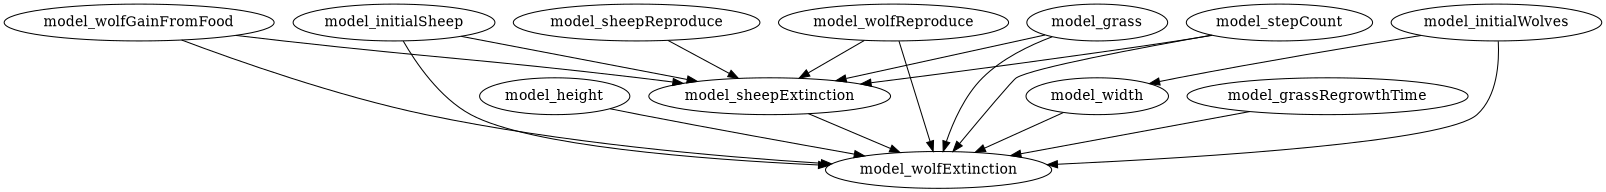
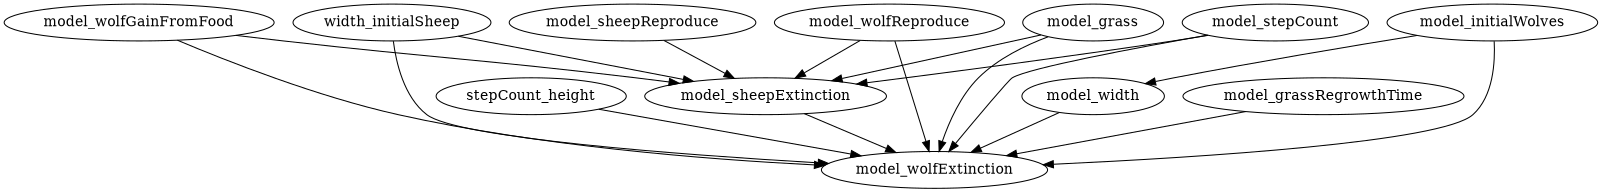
(394, 23) -> (392, 23)
(555, 96) -> (531, 96)
